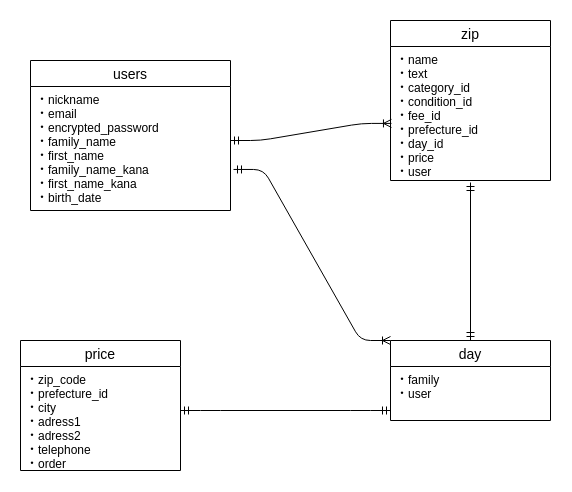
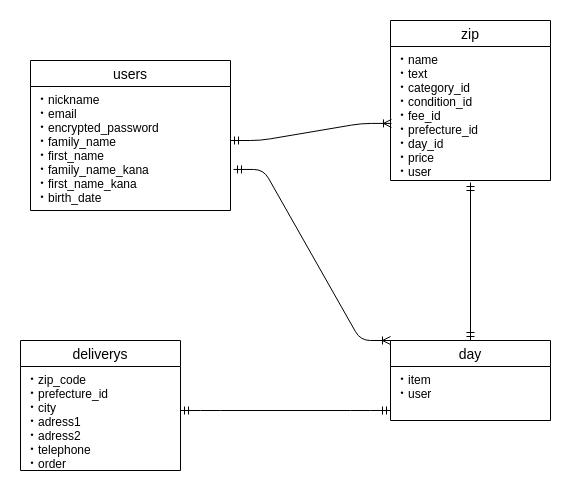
(100, 354) -> (100, 354)
(419, 380) -> (414, 380)
